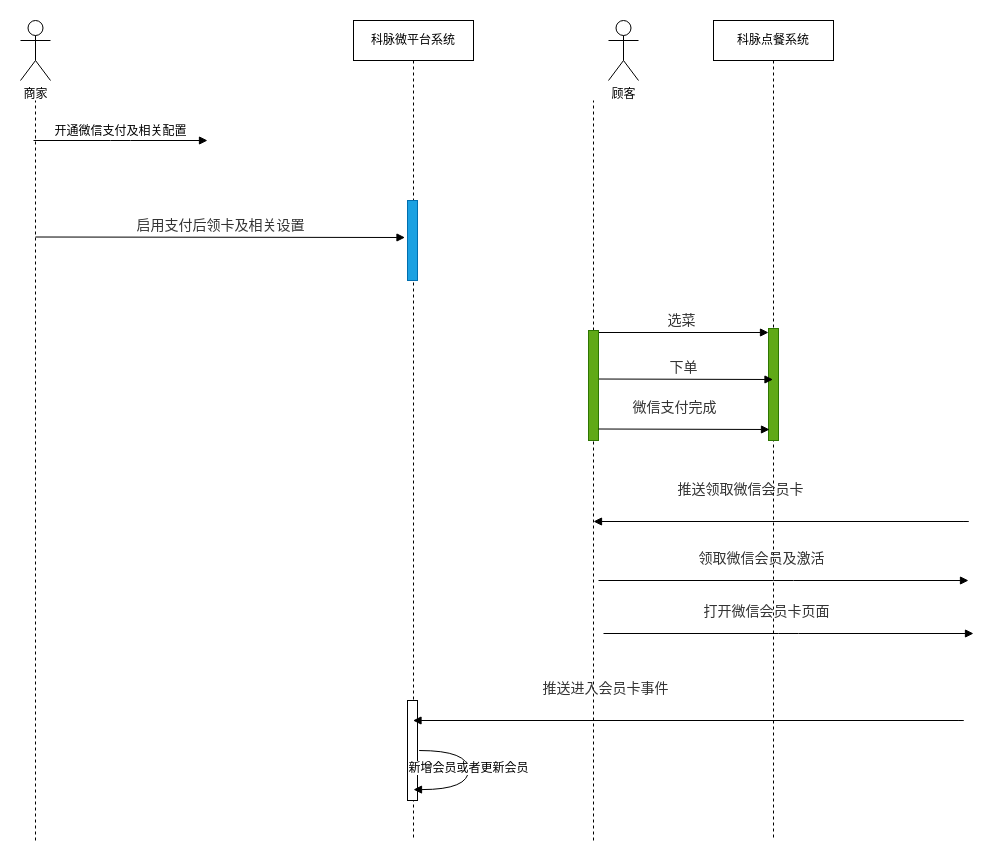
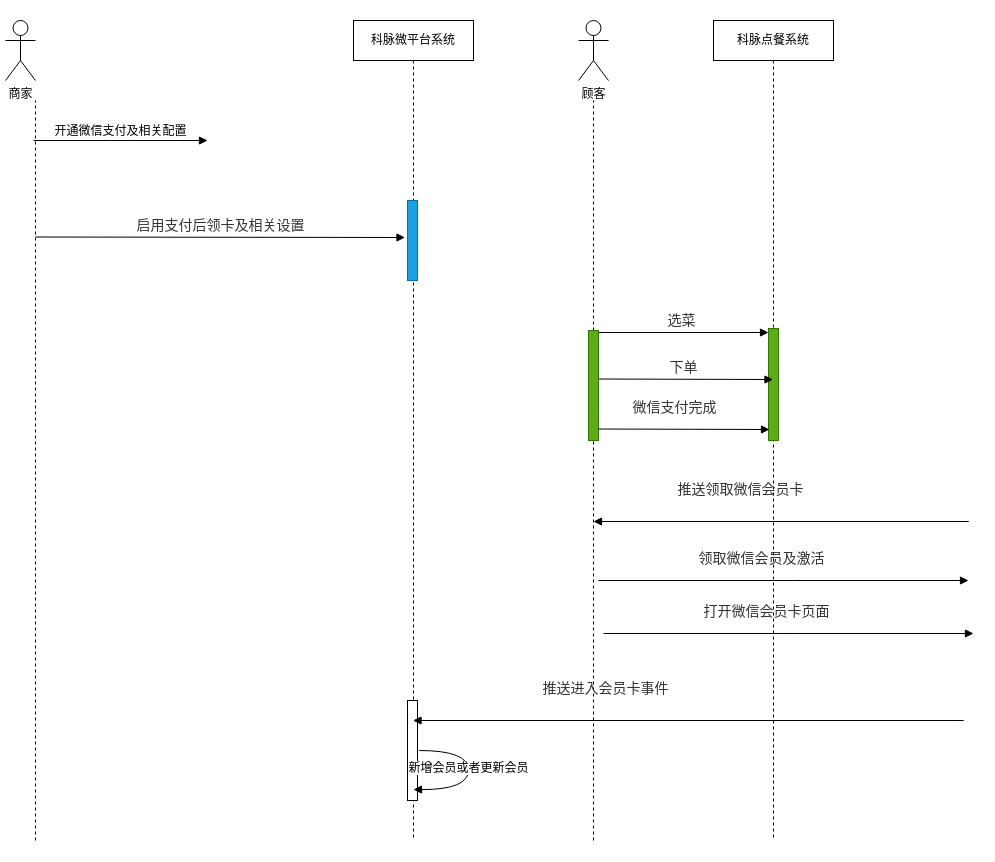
(36, 51) -> (21, 51)
(624, 51) -> (594, 51)
